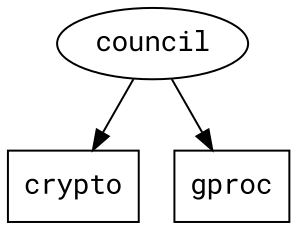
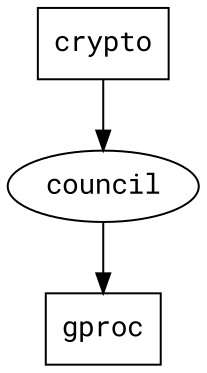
(118, 106) -> (103, 105)
